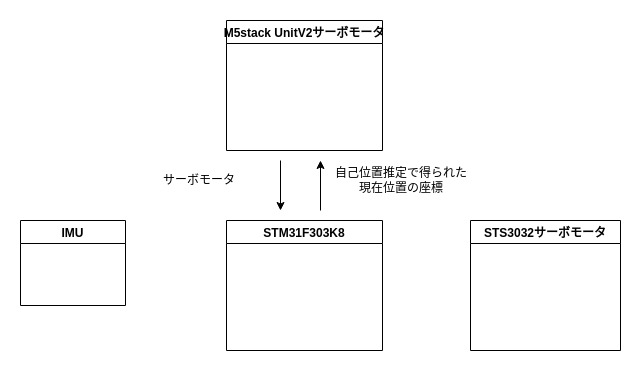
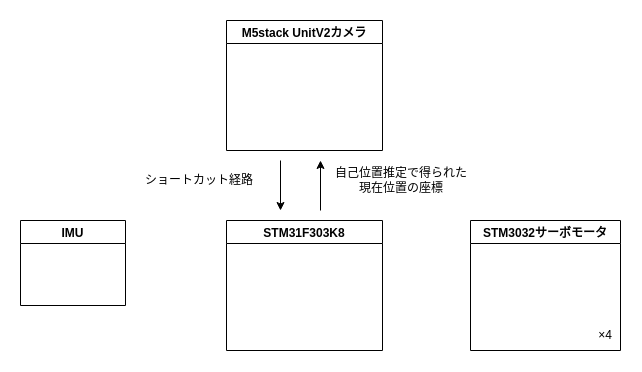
(304, 33) -> (304, 33)
(200, 181) -> (200, 181)
(545, 233) -> (545, 233)
none -> (606, 336)
